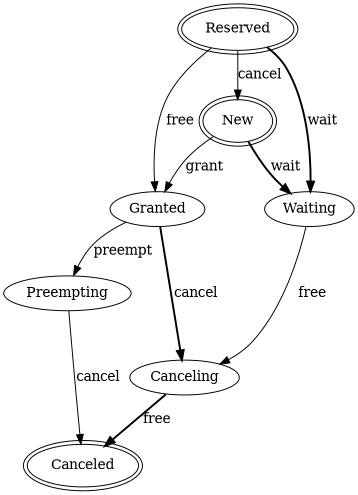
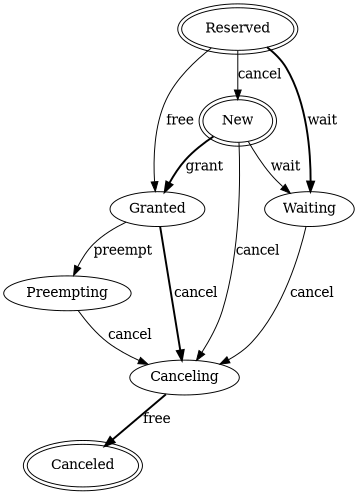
(188, 157) -> (188, 157)
(264, 165) -> (264, 165)
none -> (235, 250)
(312, 293) -> (312, 293)
(74, 373) -> (105, 340)
